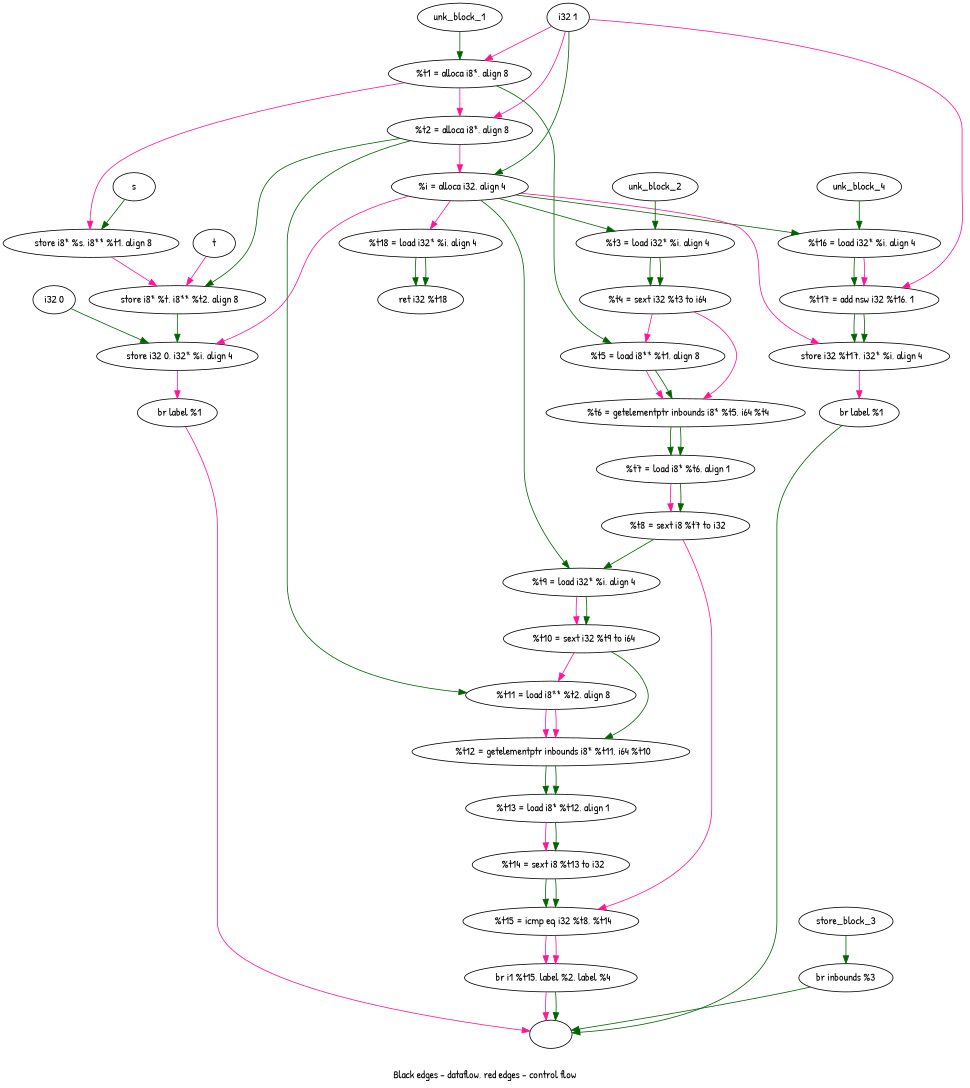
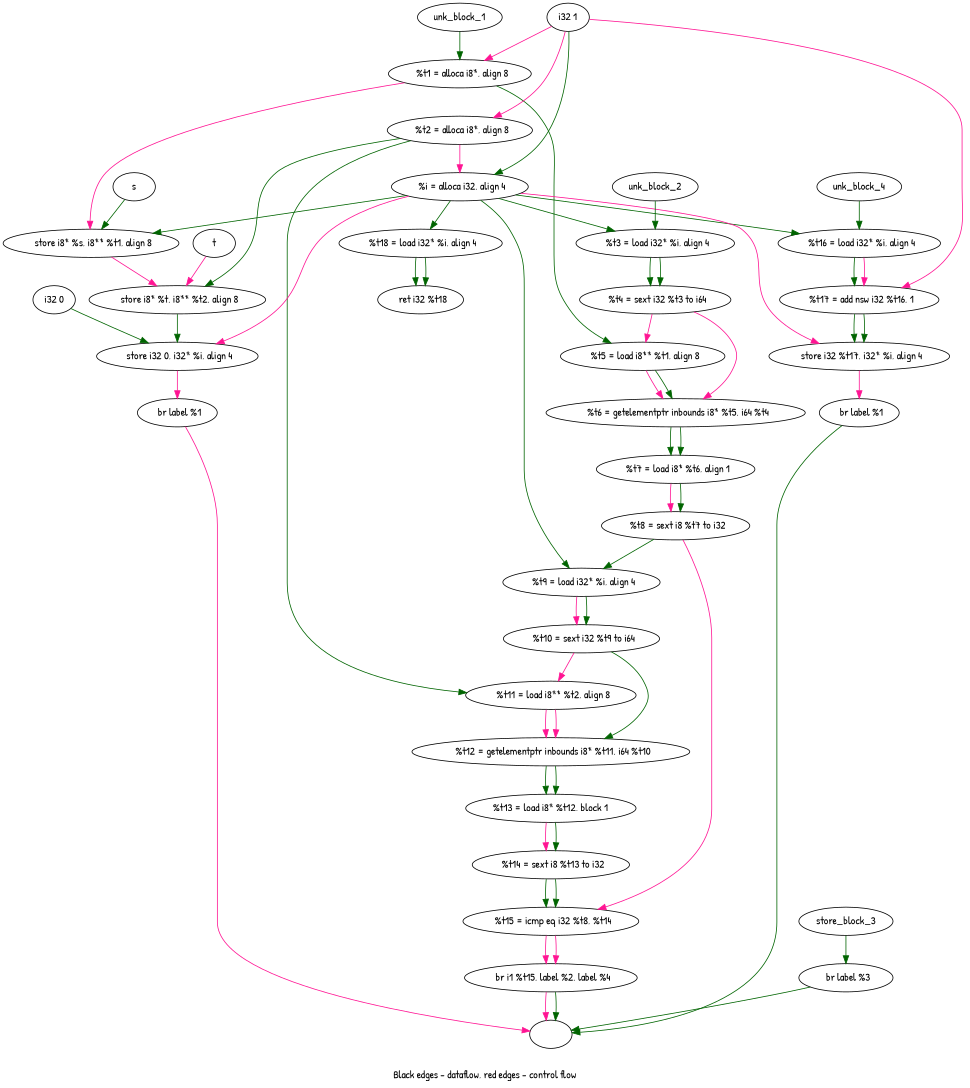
(460, 98) -> none
(443, 212) -> (443, 212)
none -> (284, 214)
(551, 808) -> (551, 808)
(846, 978) -> (846, 978)
